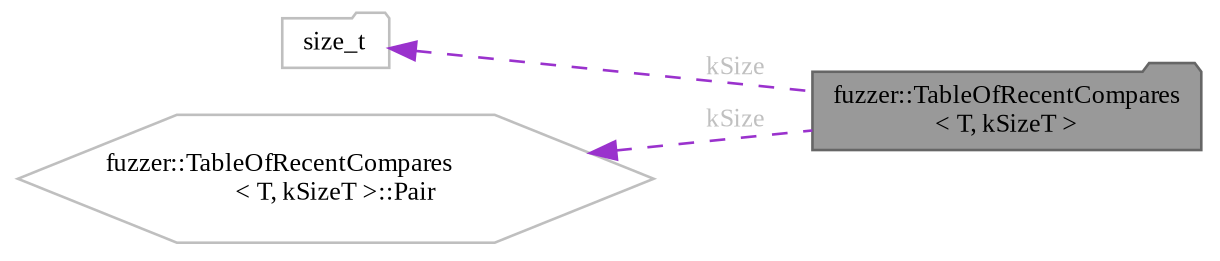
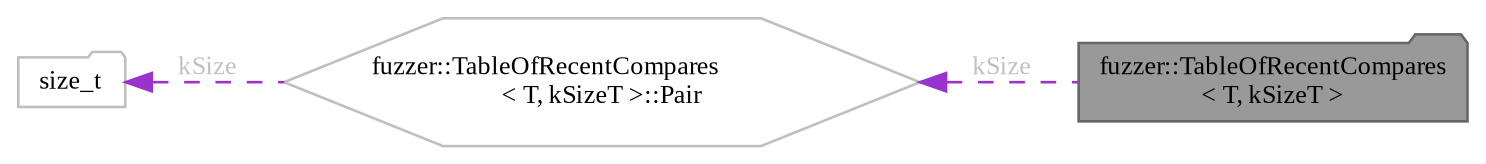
(614, 71) -> (219, 82)
